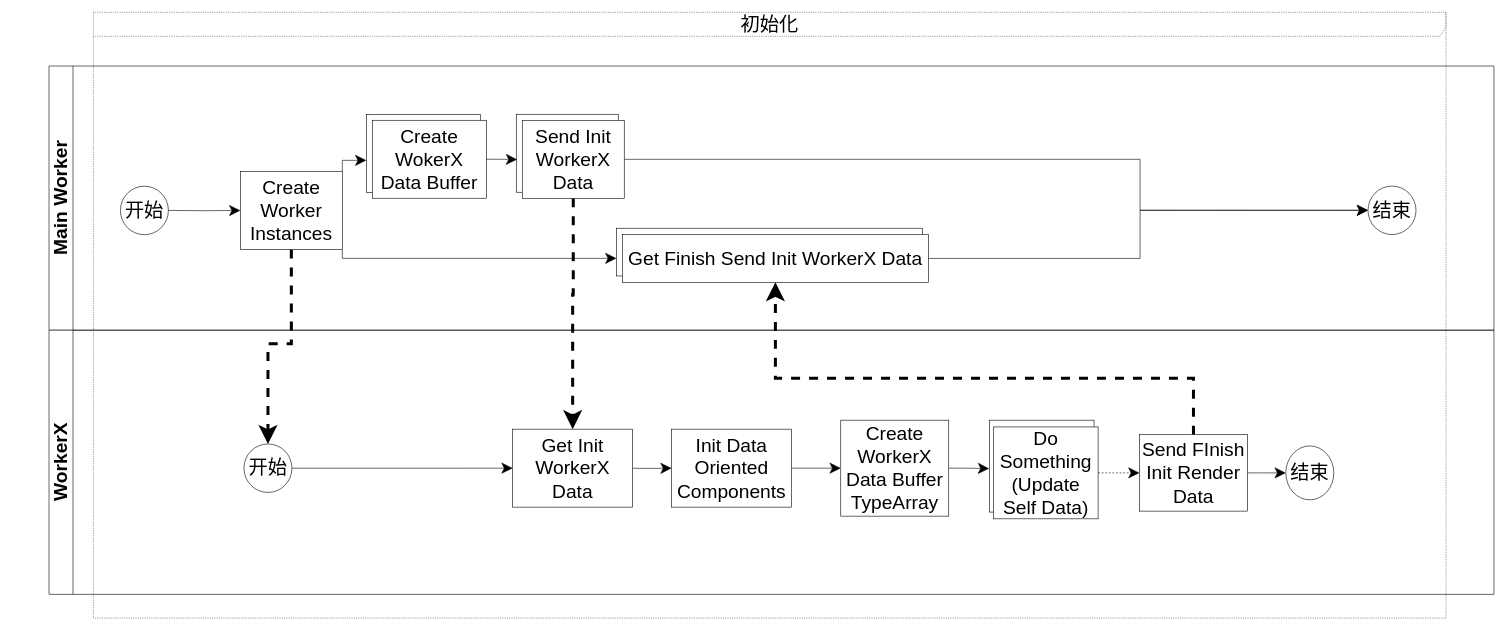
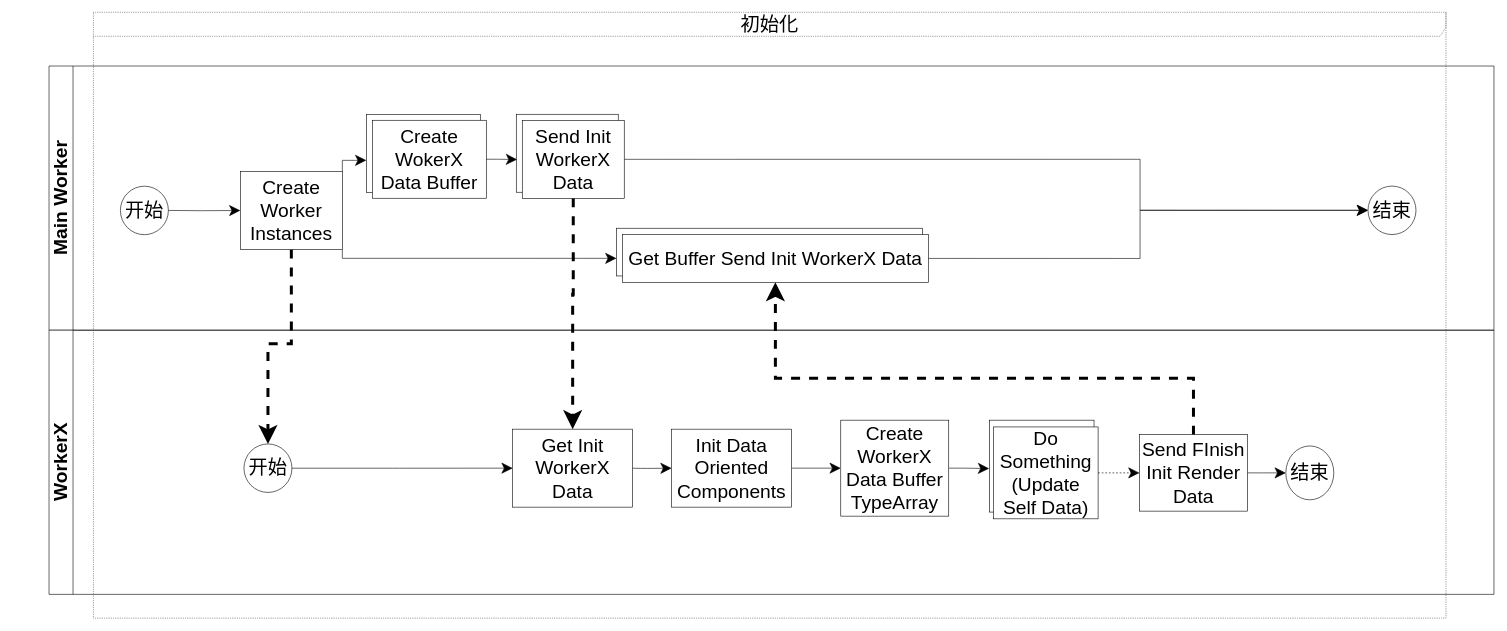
(776, 258) -> (776, 258)
